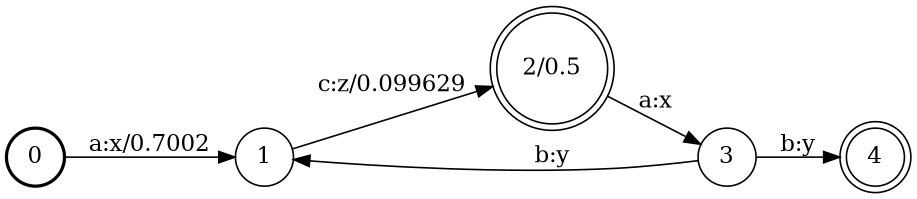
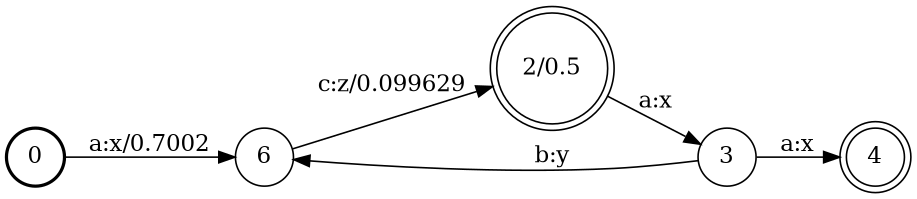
(798, 145) -> (798, 145)
(264, 157) -> (264, 157)
